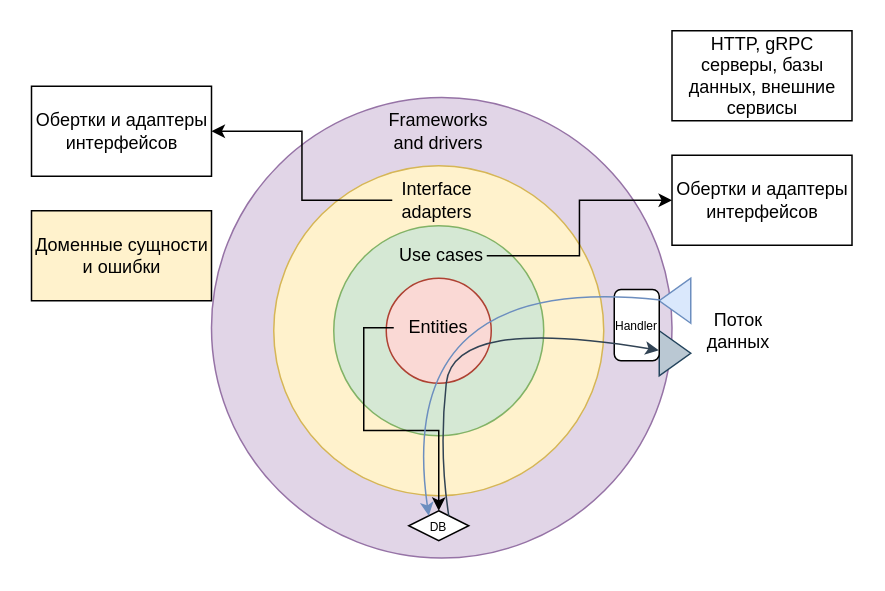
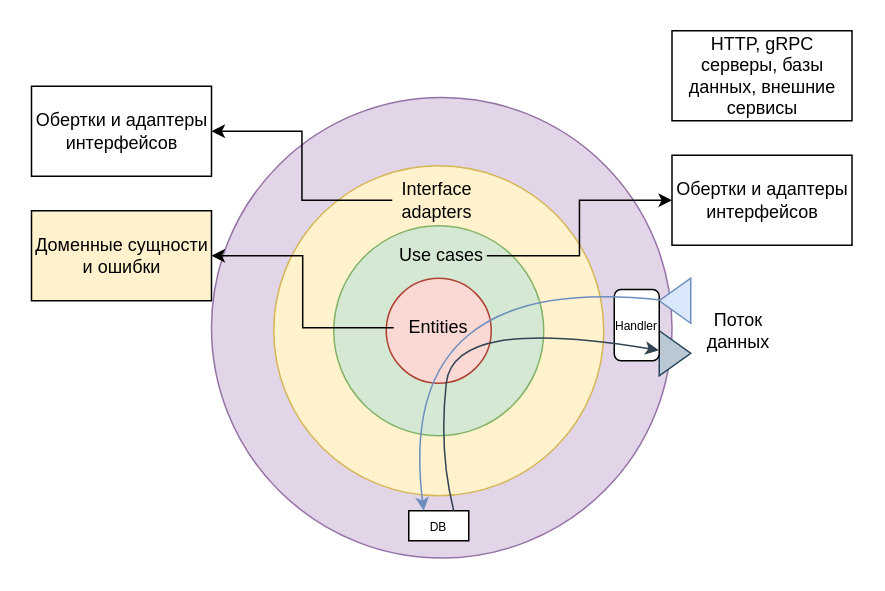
(439, 131) -> none
(364, 406) -> (303, 283)
(439, 526) -> (439, 526)
